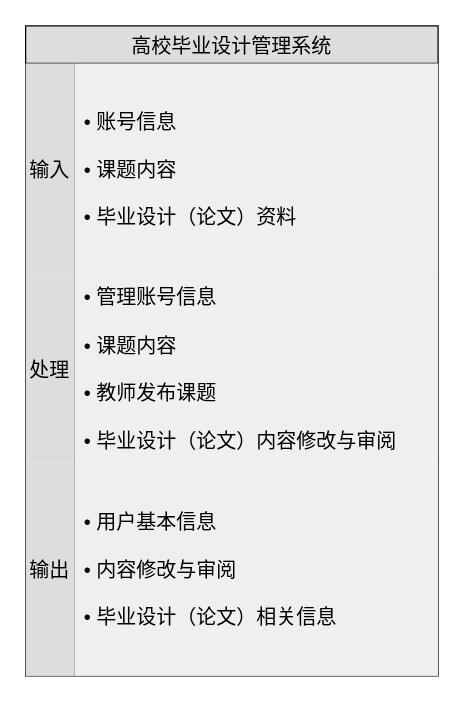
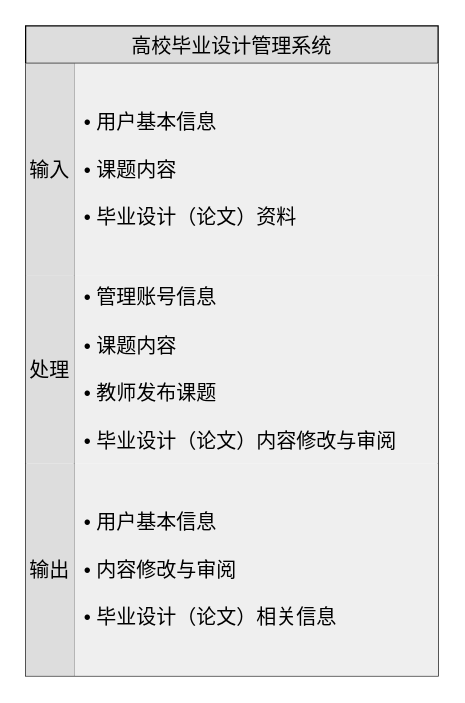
(193, 169) -> (193, 169)
